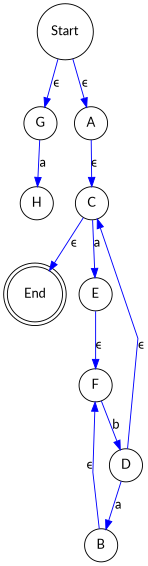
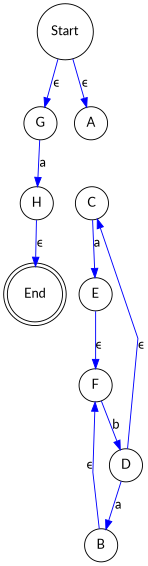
(91, 159) -> none
(69, 240) -> (36, 239)
